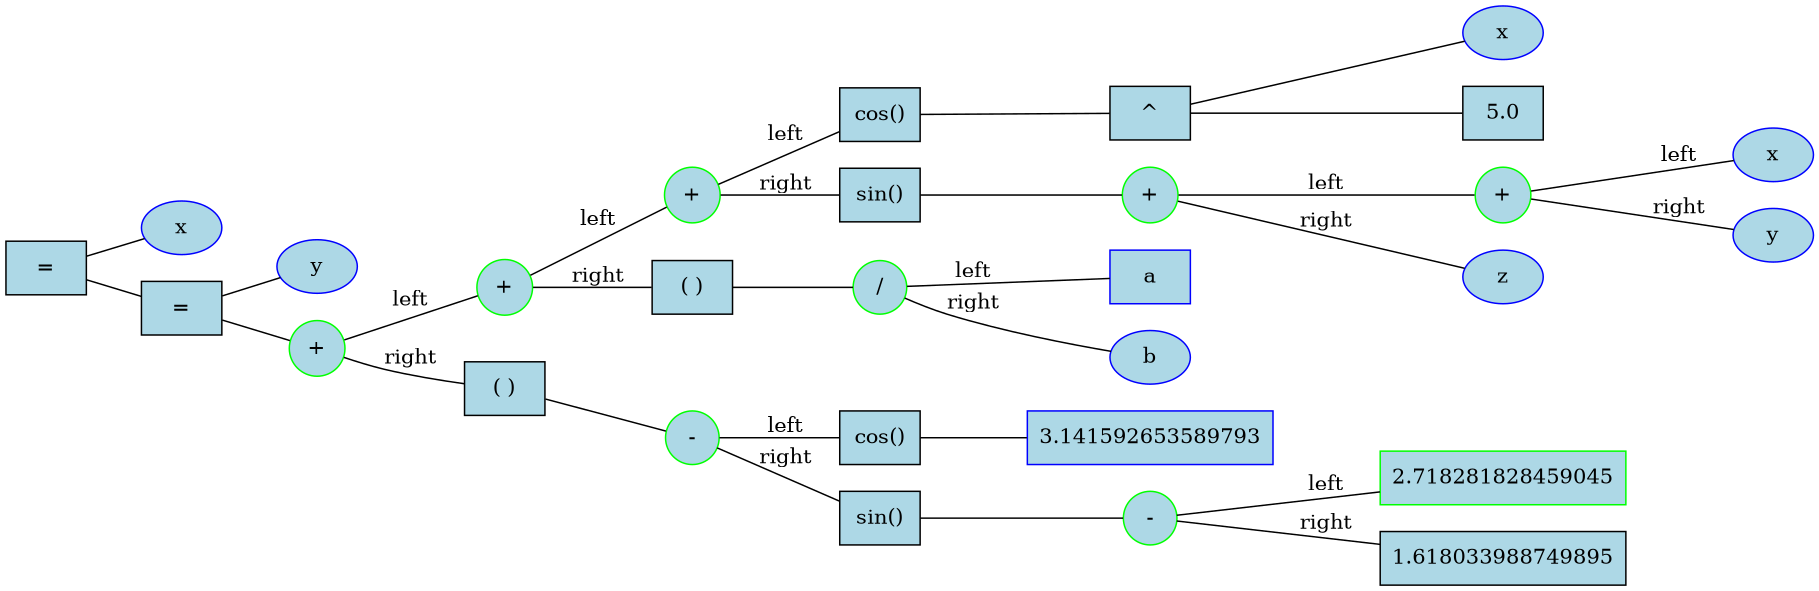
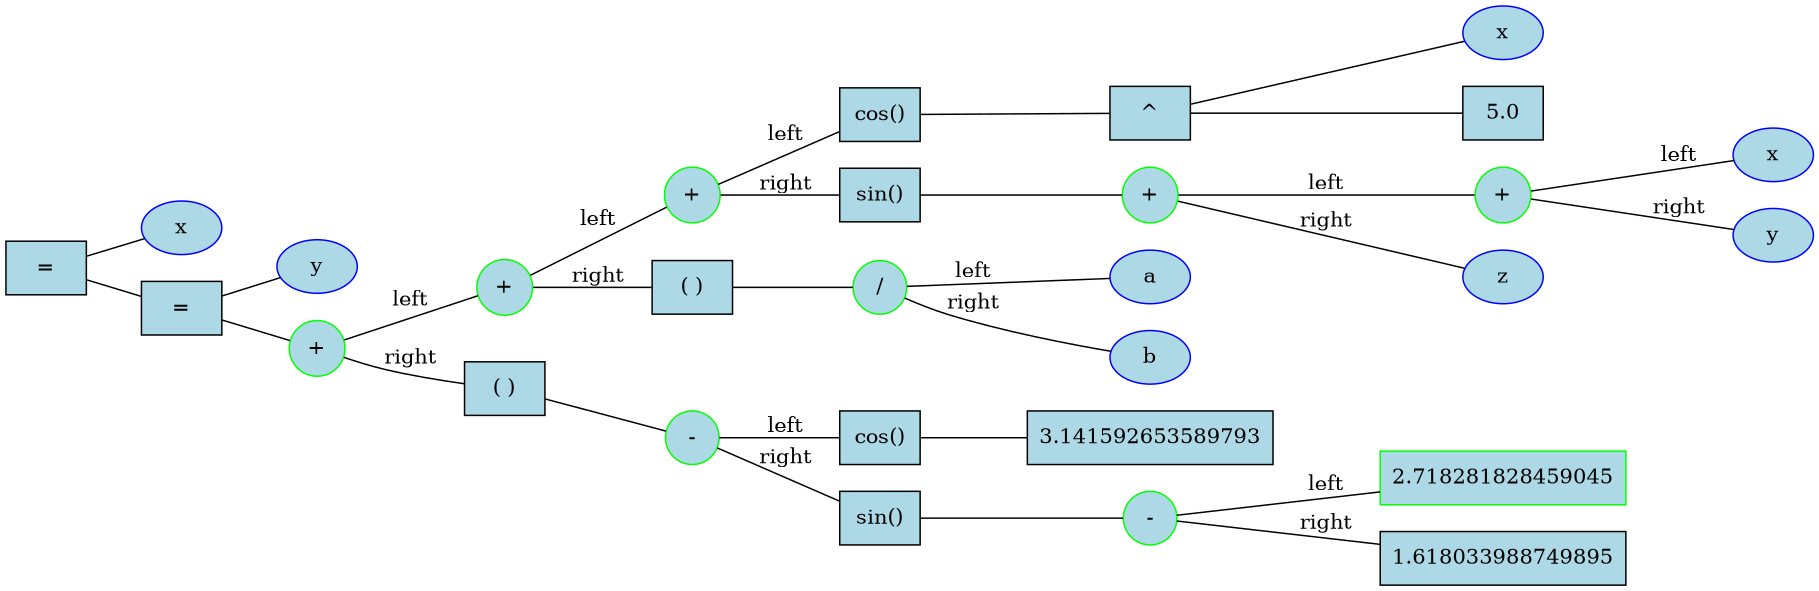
(1150, 277) -> (1150, 277)
(1150, 438) -> (1150, 438)
